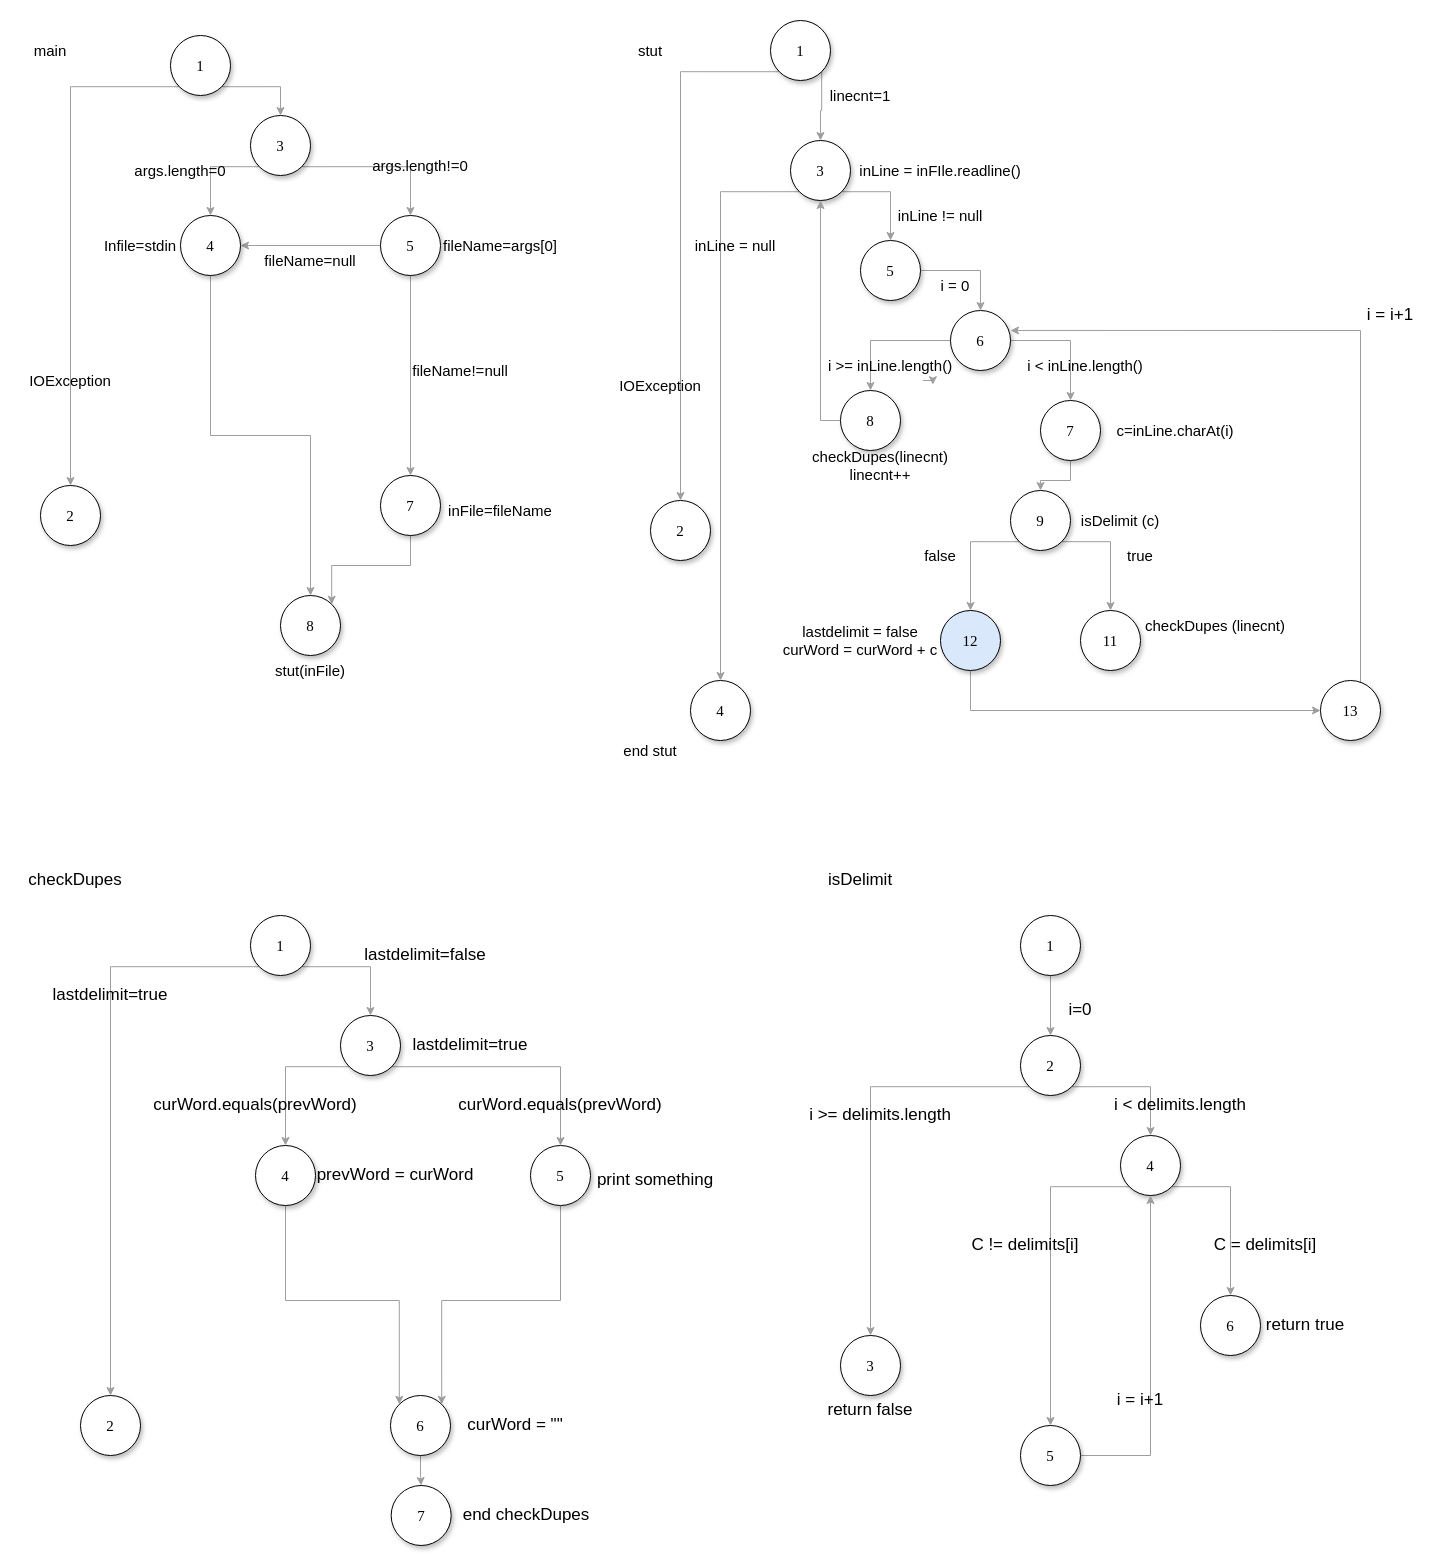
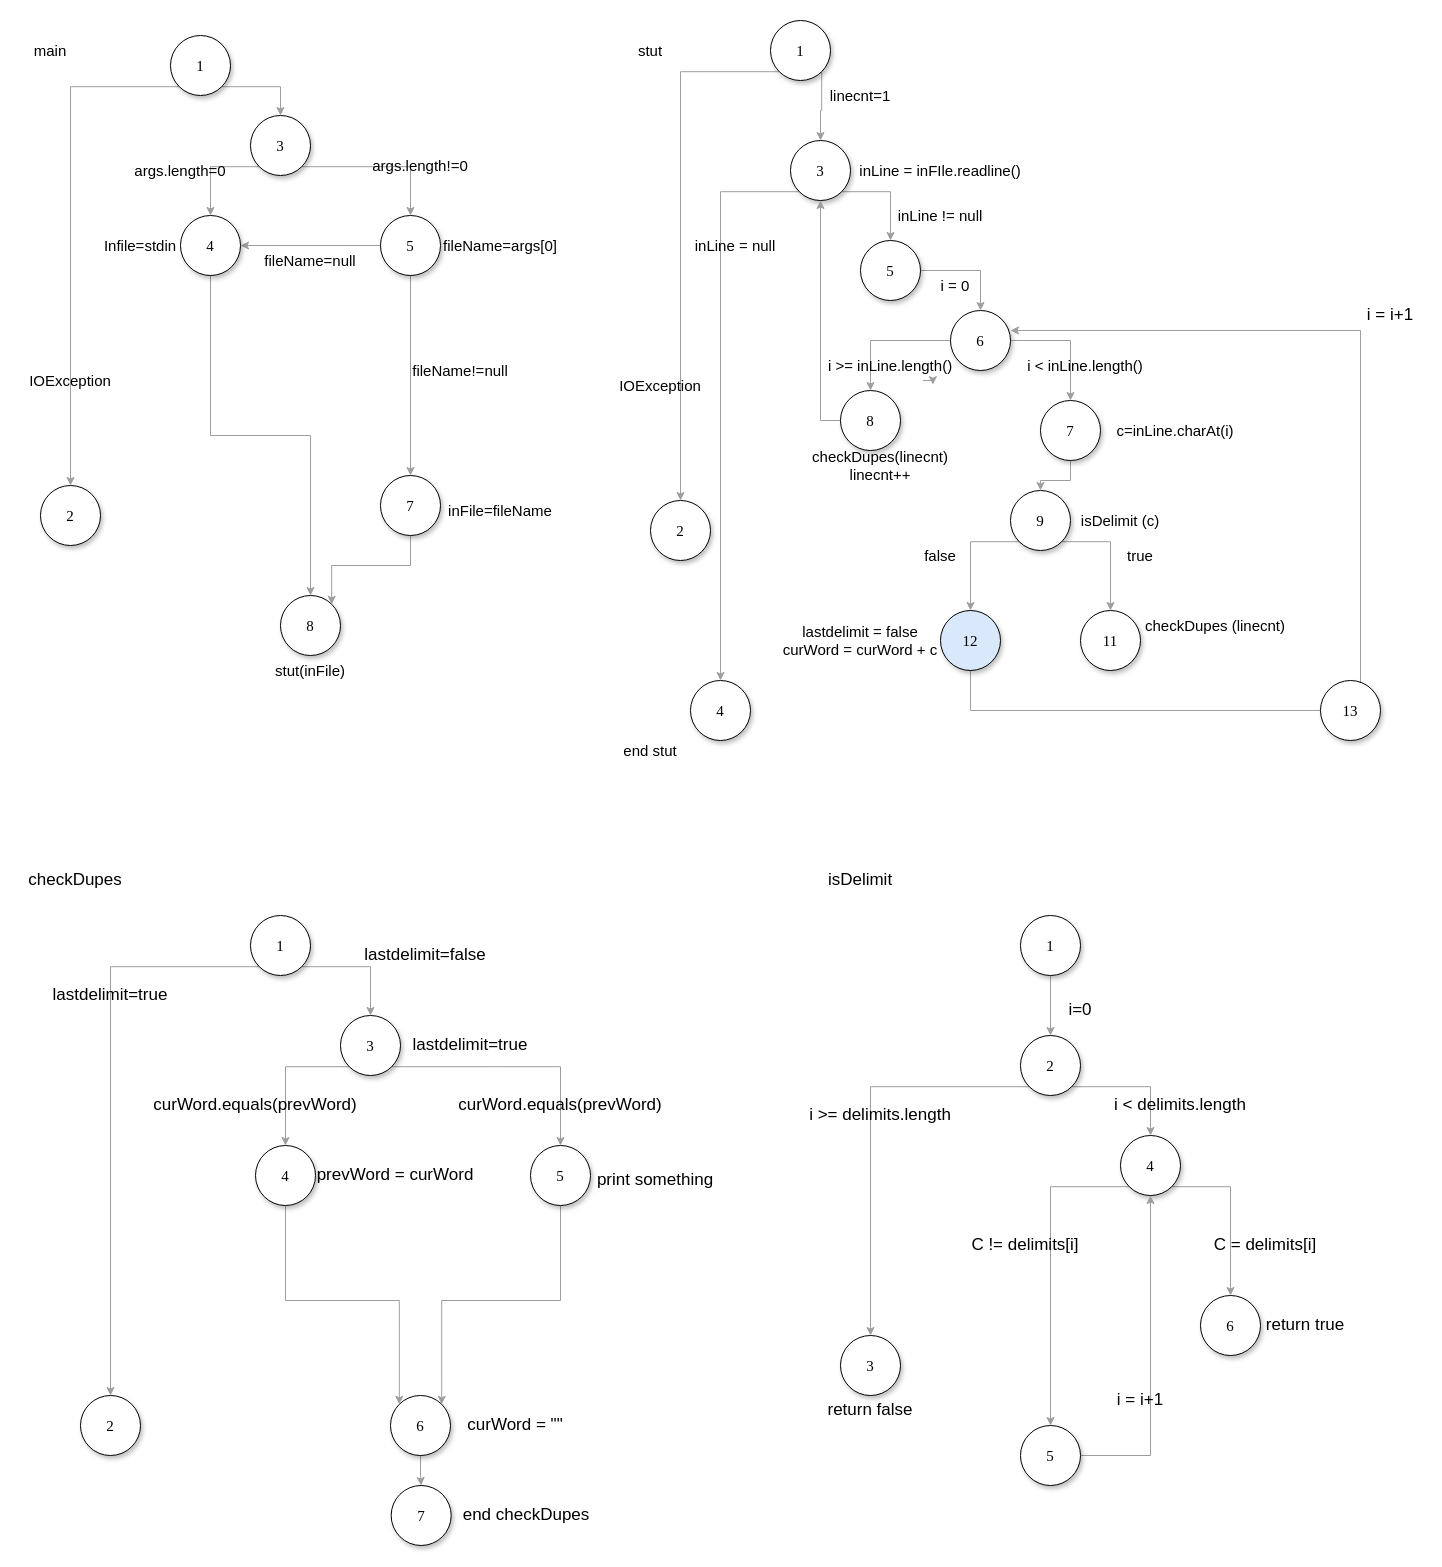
(1312, 711) -> (1315, 711)
